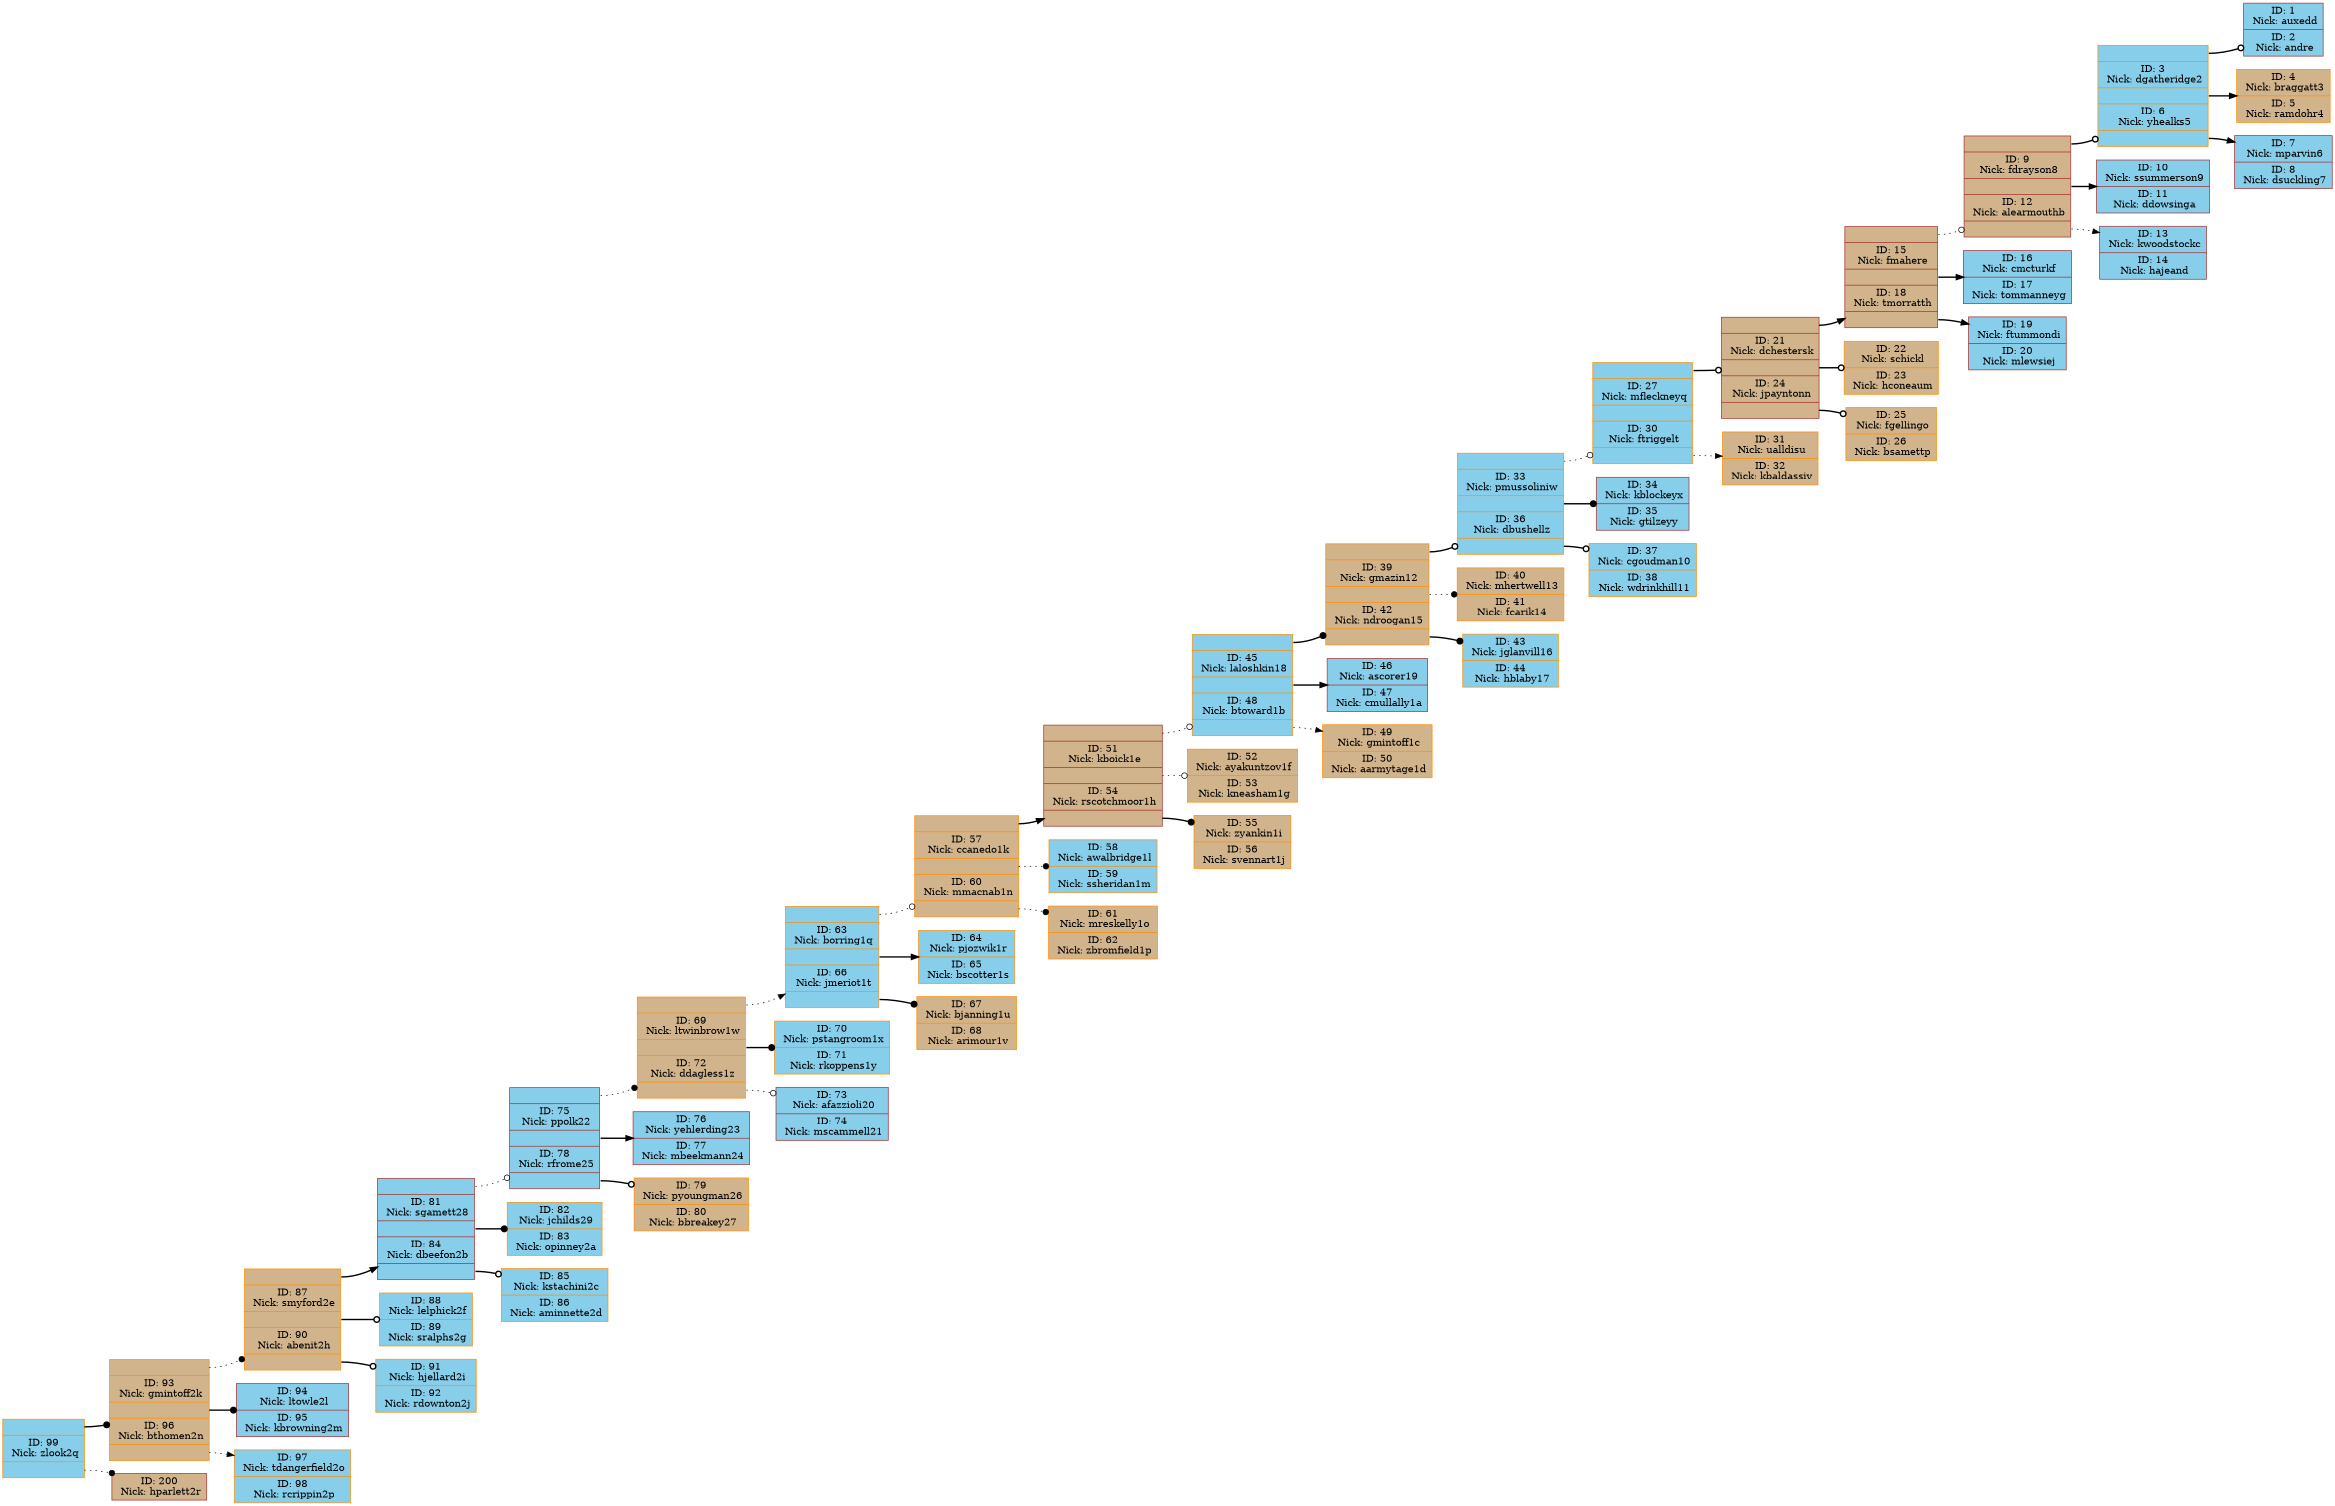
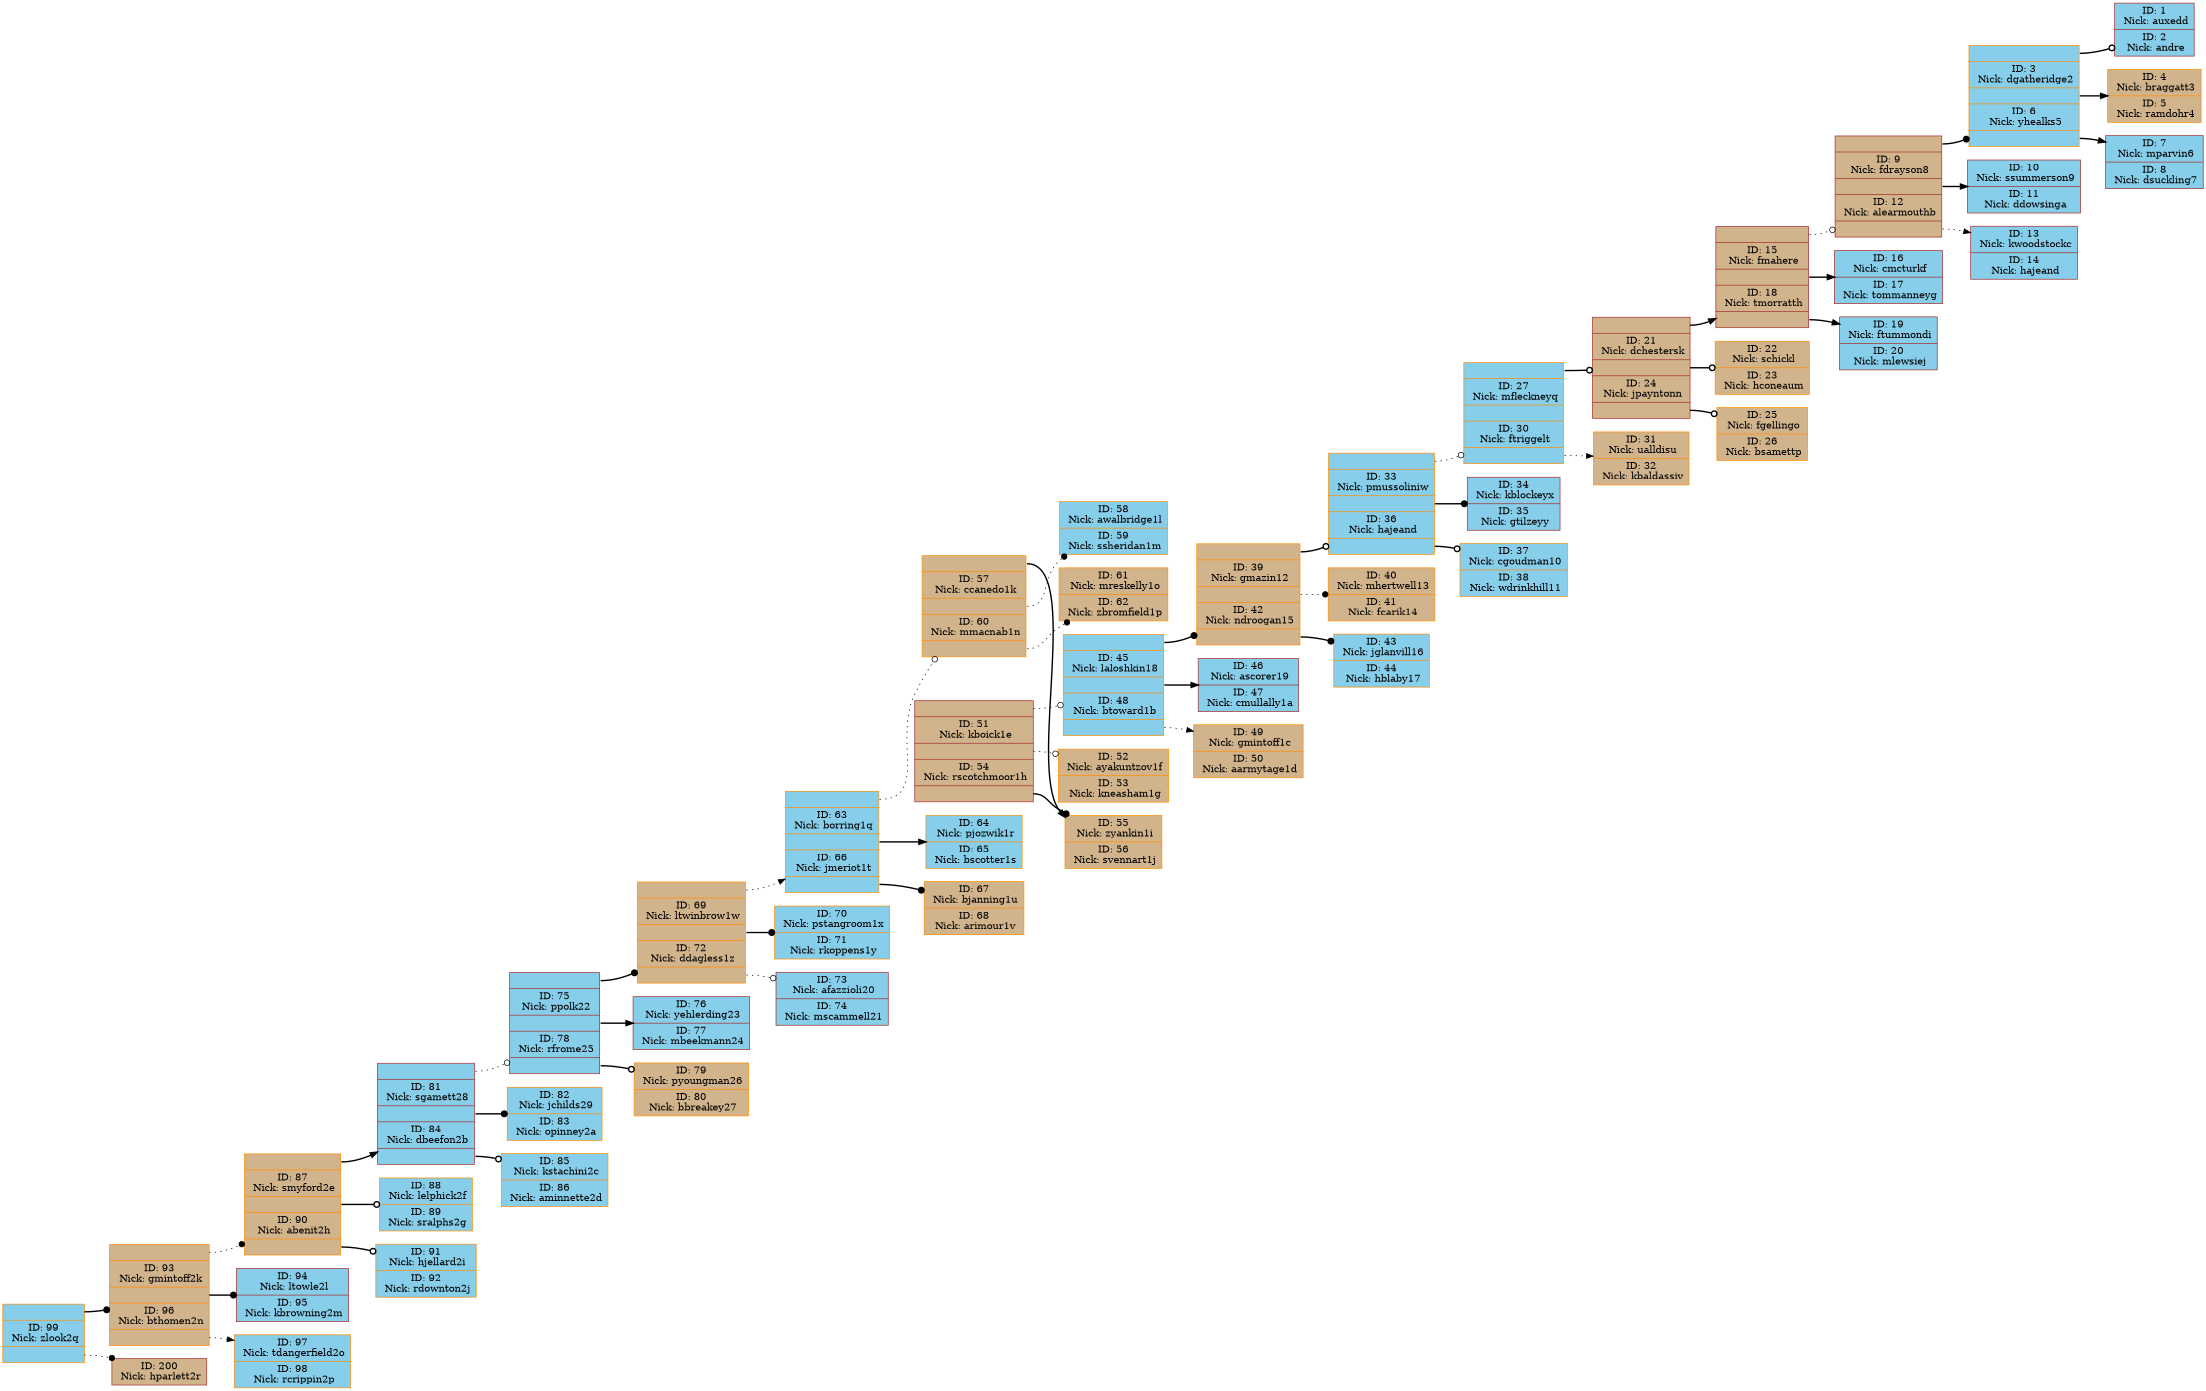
(2082, 143) -> (1953, 143)
(1511, 530) -> (1382, 530)
(1028, 823) -> (1051, 683)
(617, 1094) -> (617, 979)
